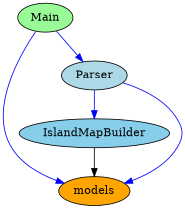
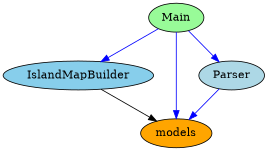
(94, 100) -> (133, 43)
